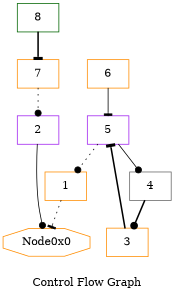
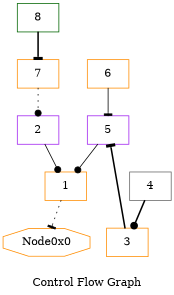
(89, 156) -> (89, 156)
(127, 156) -> none
(37, 183) -> (51, 155)
